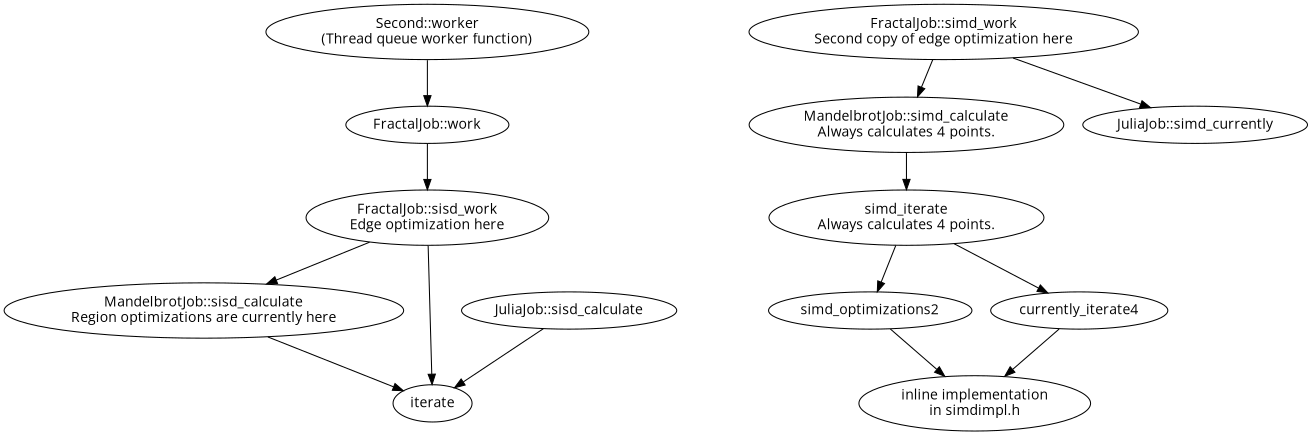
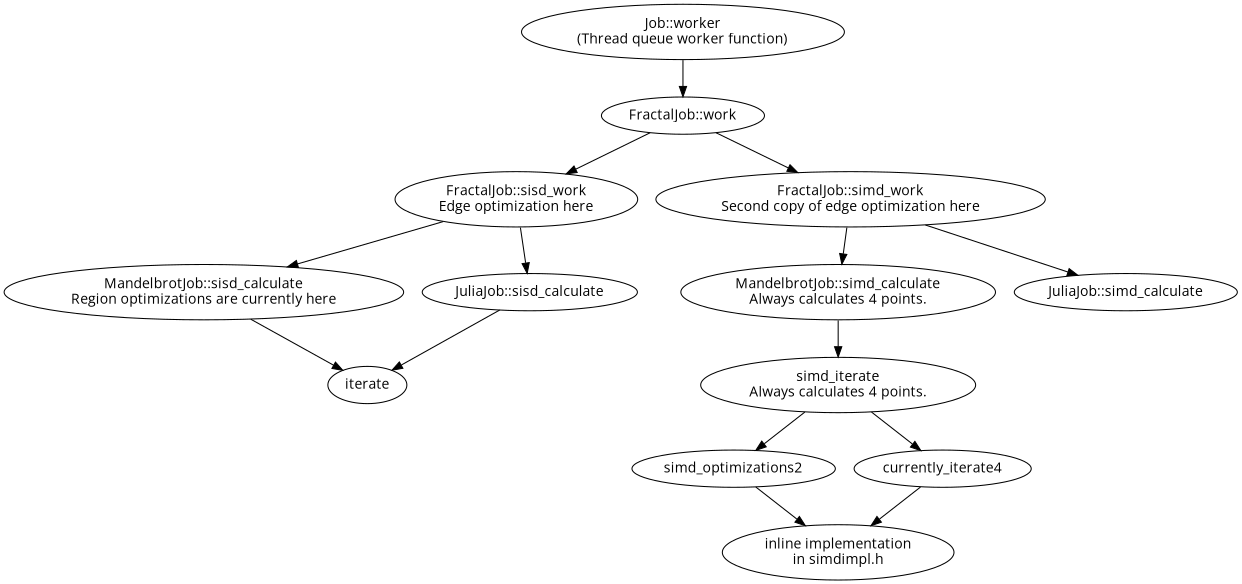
(427, 32) -> (683, 32)
(1195, 125) -> (1126, 292)
none -> (752, 150)
(430, 310) -> (523, 245)
